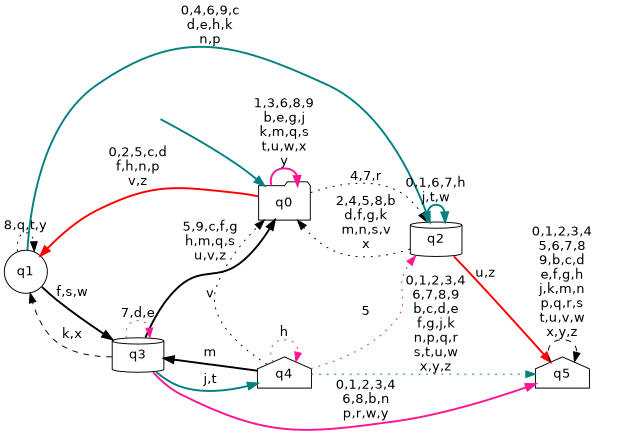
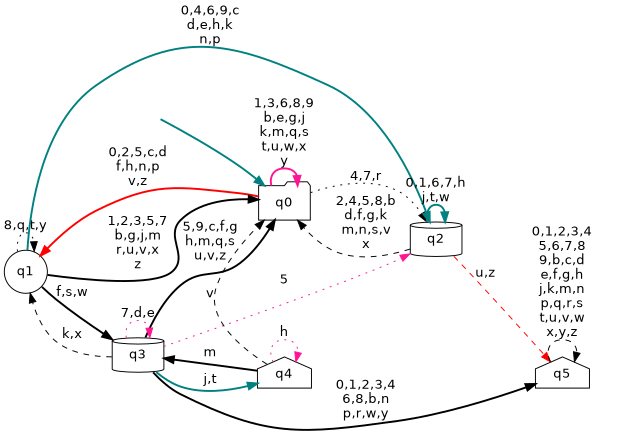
(353, 256) -> (353, 256)
none -> (173, 271)
(215, 300) -> (215, 300)
(499, 305) -> (499, 305)
(382, 334) -> (283, 304)
(419, 374) -> none
(335, 429) -> (335, 429)
